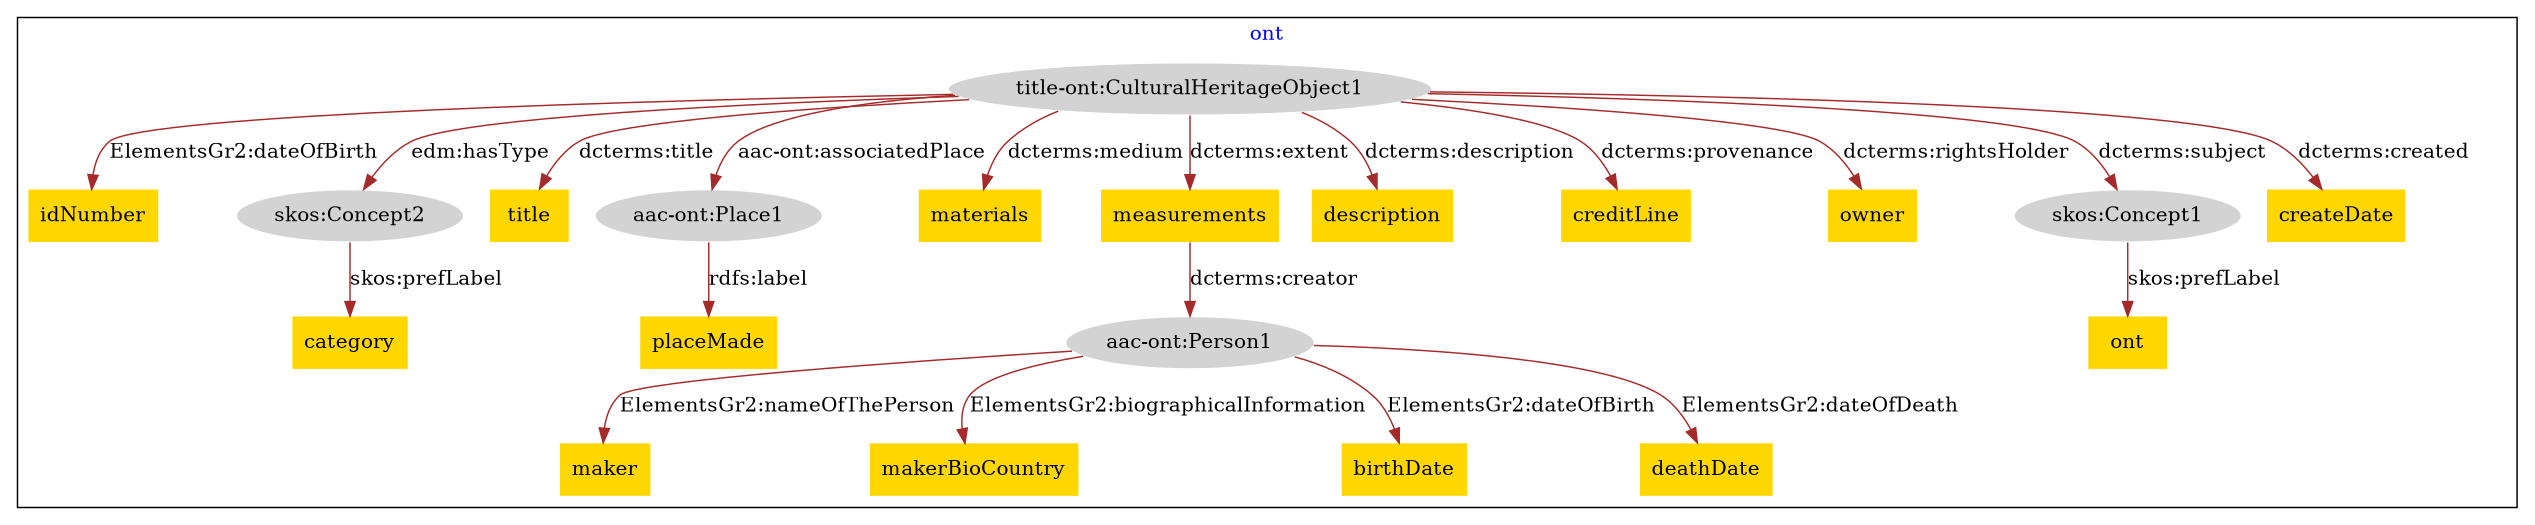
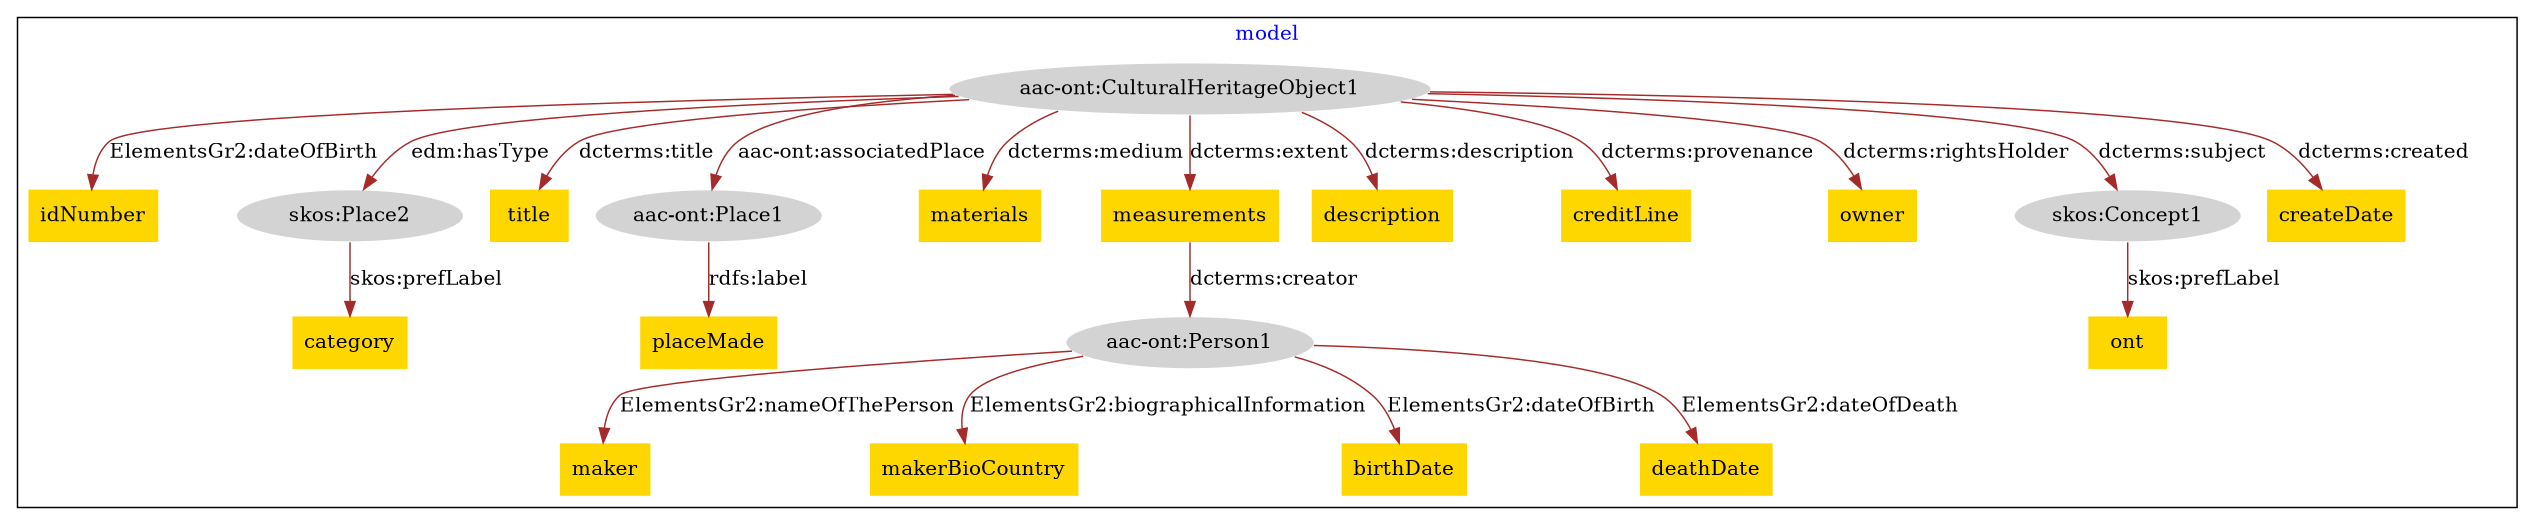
(1267, 34) -> (1267, 34)
(1190, 89) -> (1190, 89)
(350, 216) -> (350, 216)
